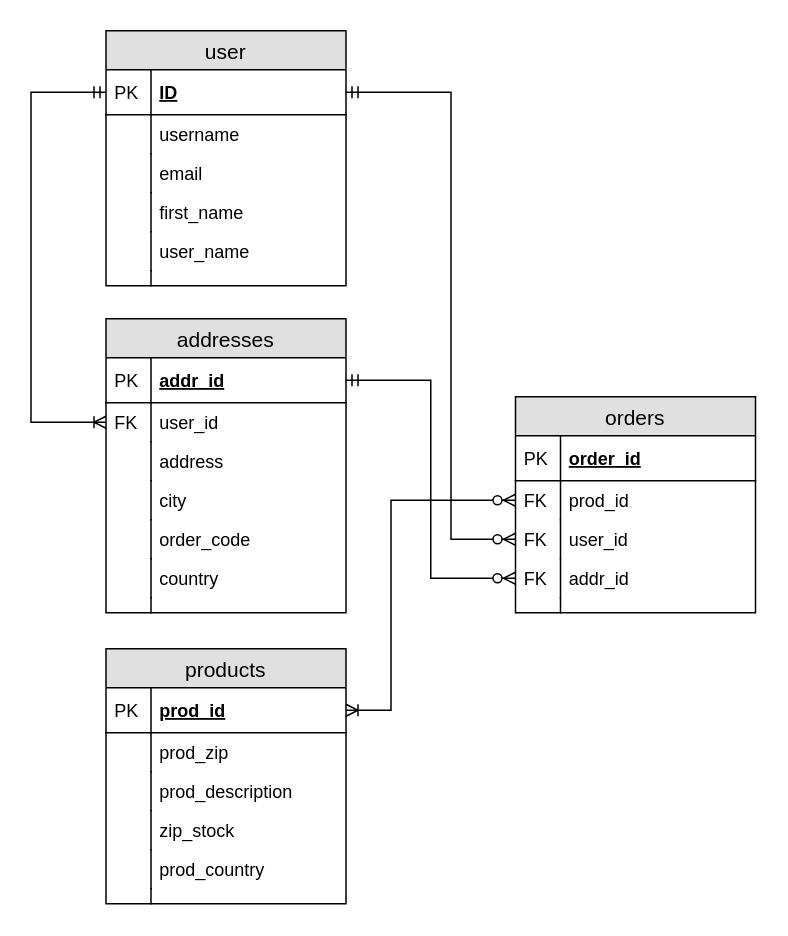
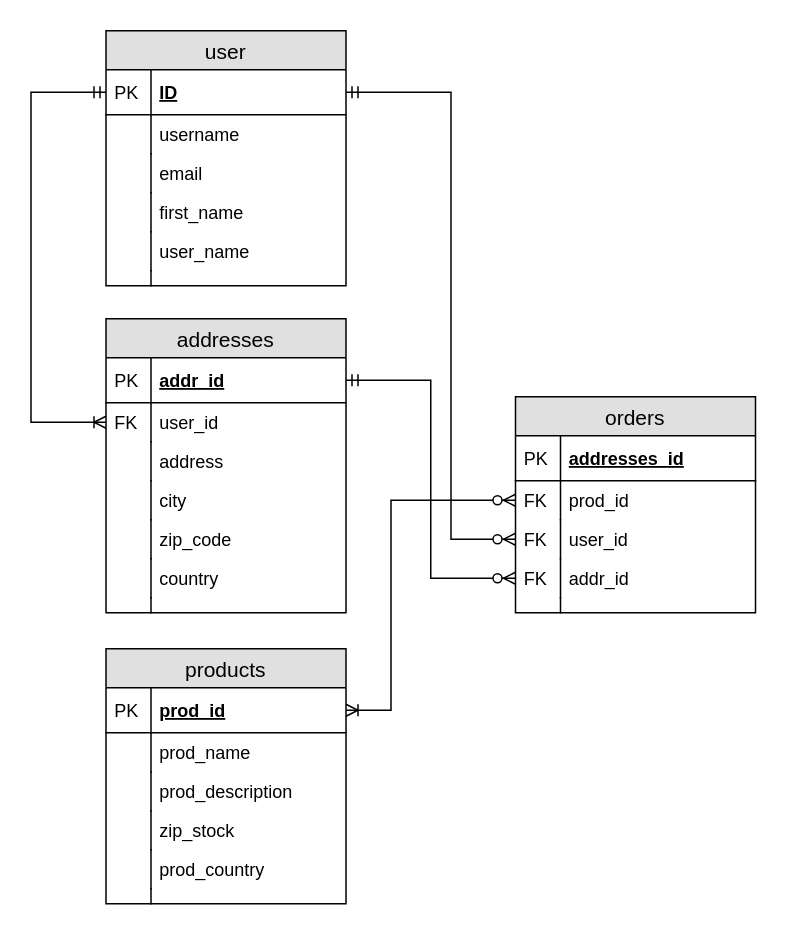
(606, 459) -> (627, 459)
(209, 540) -> (197, 540)
(197, 753) -> (204, 753)
